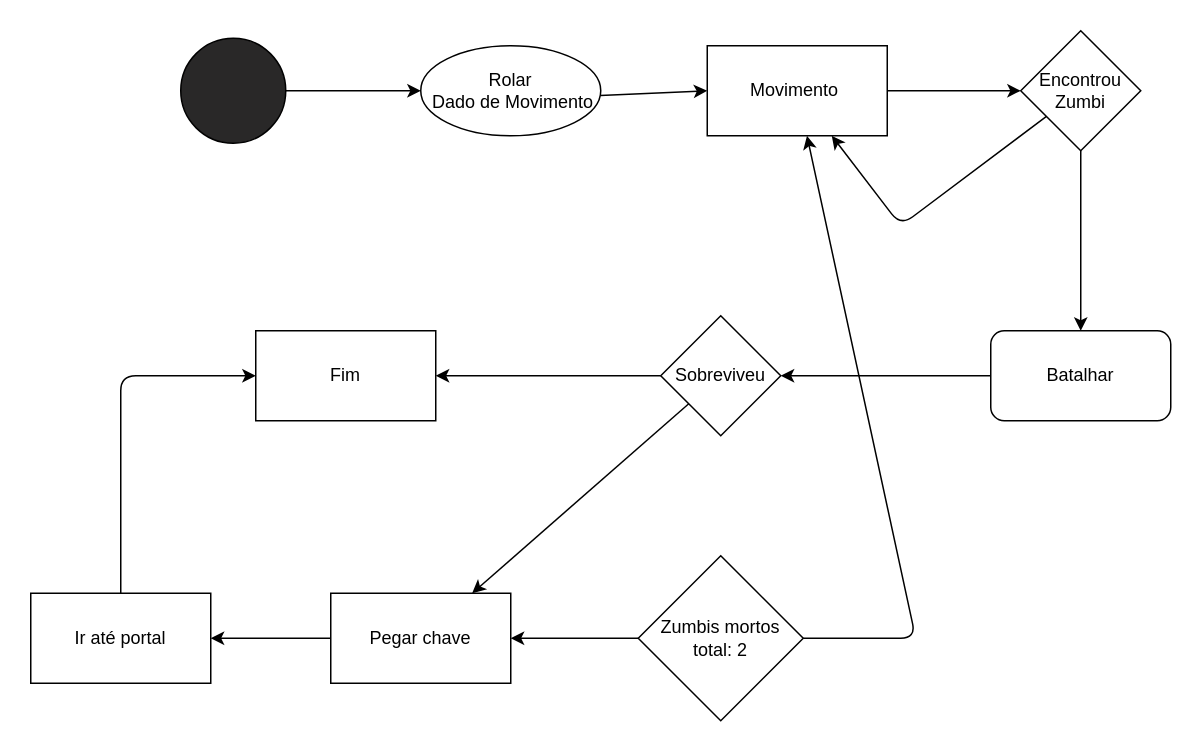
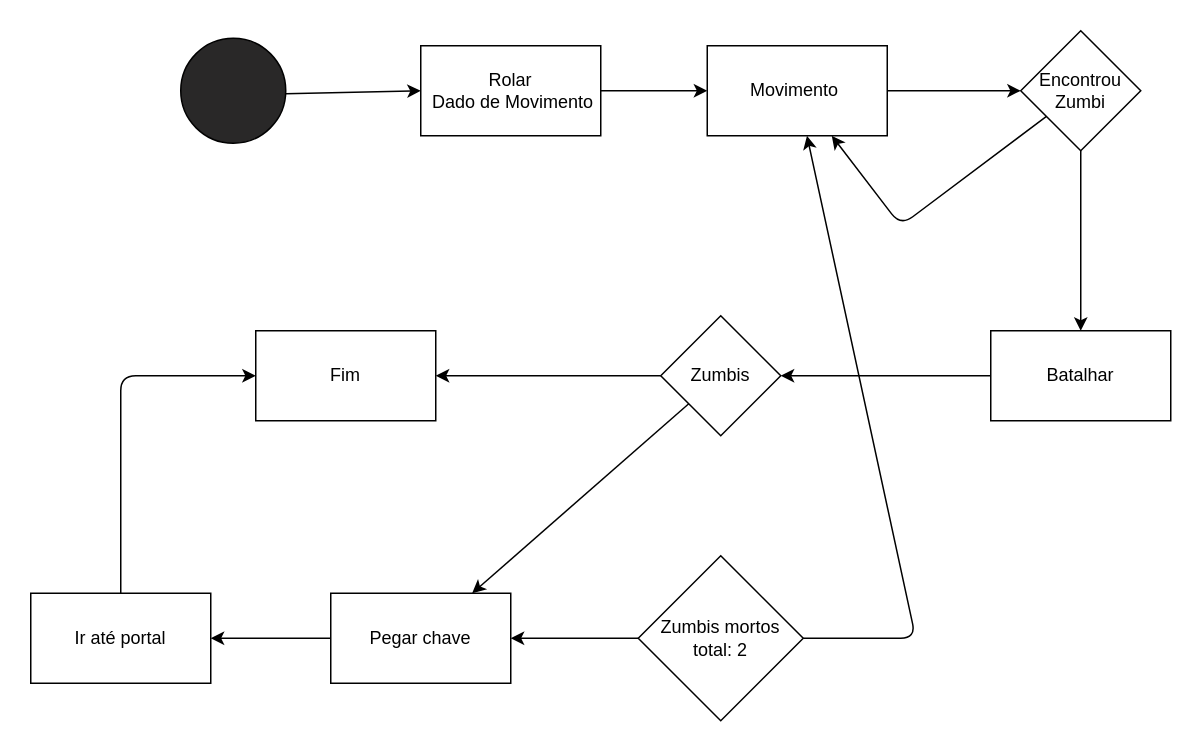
(511, 91) -> (511, 91)
(721, 376) -> (721, 376)
(1081, 376) -> (1081, 376)
